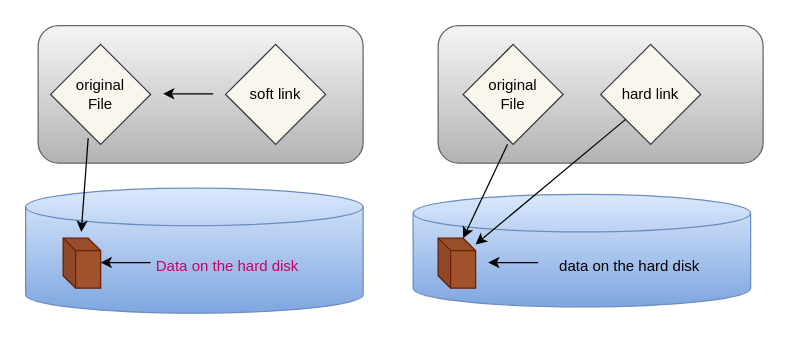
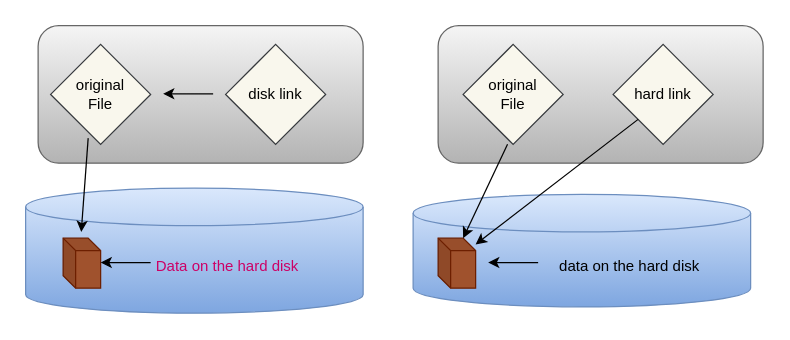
(276, 94) -> (276, 94)
(651, 94) -> (663, 94)
